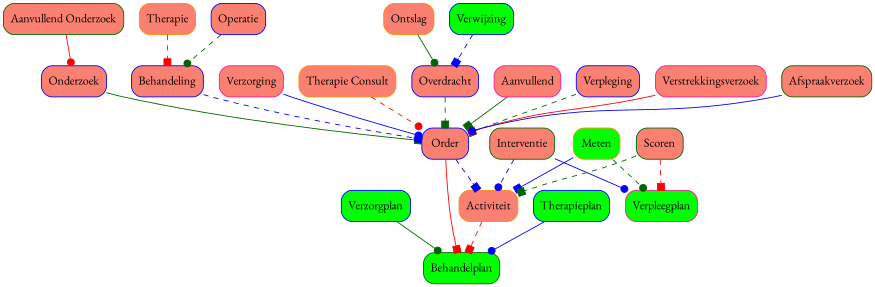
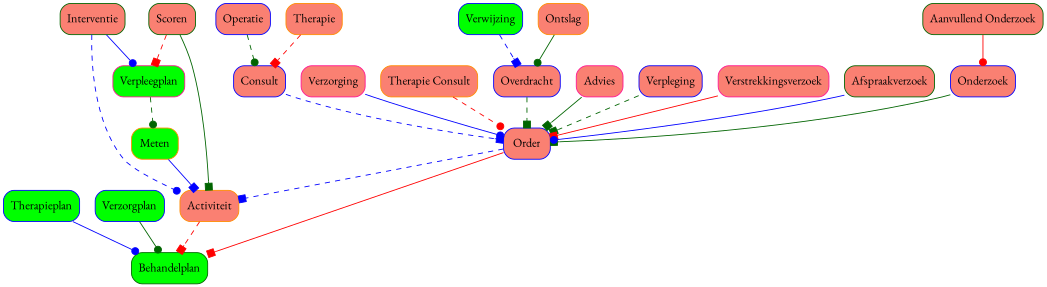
(167, 81) -> (260, 81)
(527, 81) -> (600, 81)
(627, 172) -> (152, 109)
(579, 175) -> (201, 107)
